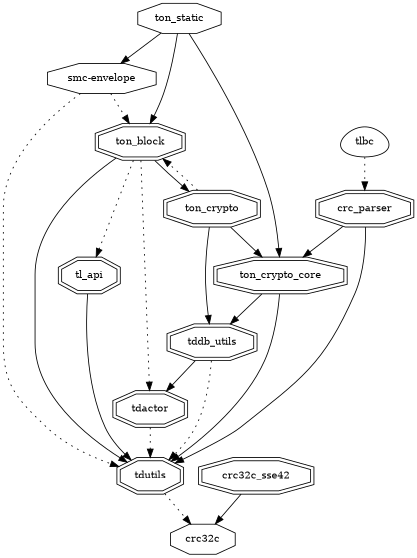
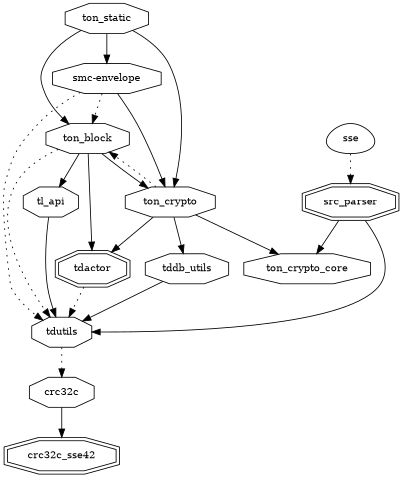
none -> (143, 135)
(246, 136) -> (179, 95)
(140, 142) -> (88, 139)
(365, 142) -> (351, 139)
(116, 205) -> (71, 167)
(212, 209) -> (170, 202)
(365, 209) -> (351, 202)
(145, 271) -> (90, 198)
(89, 275) -> (51, 202)
(280, 275) -> (307, 269)
(249, 306) -> none
(35, 310) -> (9, 204)
(212, 342) -> (187, 269)
(184, 373) -> (136, 232)
(249, 387) -> none
(202, 411) -> (127, 299)
(150, 476) -> (62, 332)
(231, 506) -> (62, 418)
